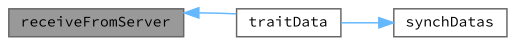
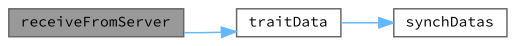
(218, 13) -> (203, 33)
